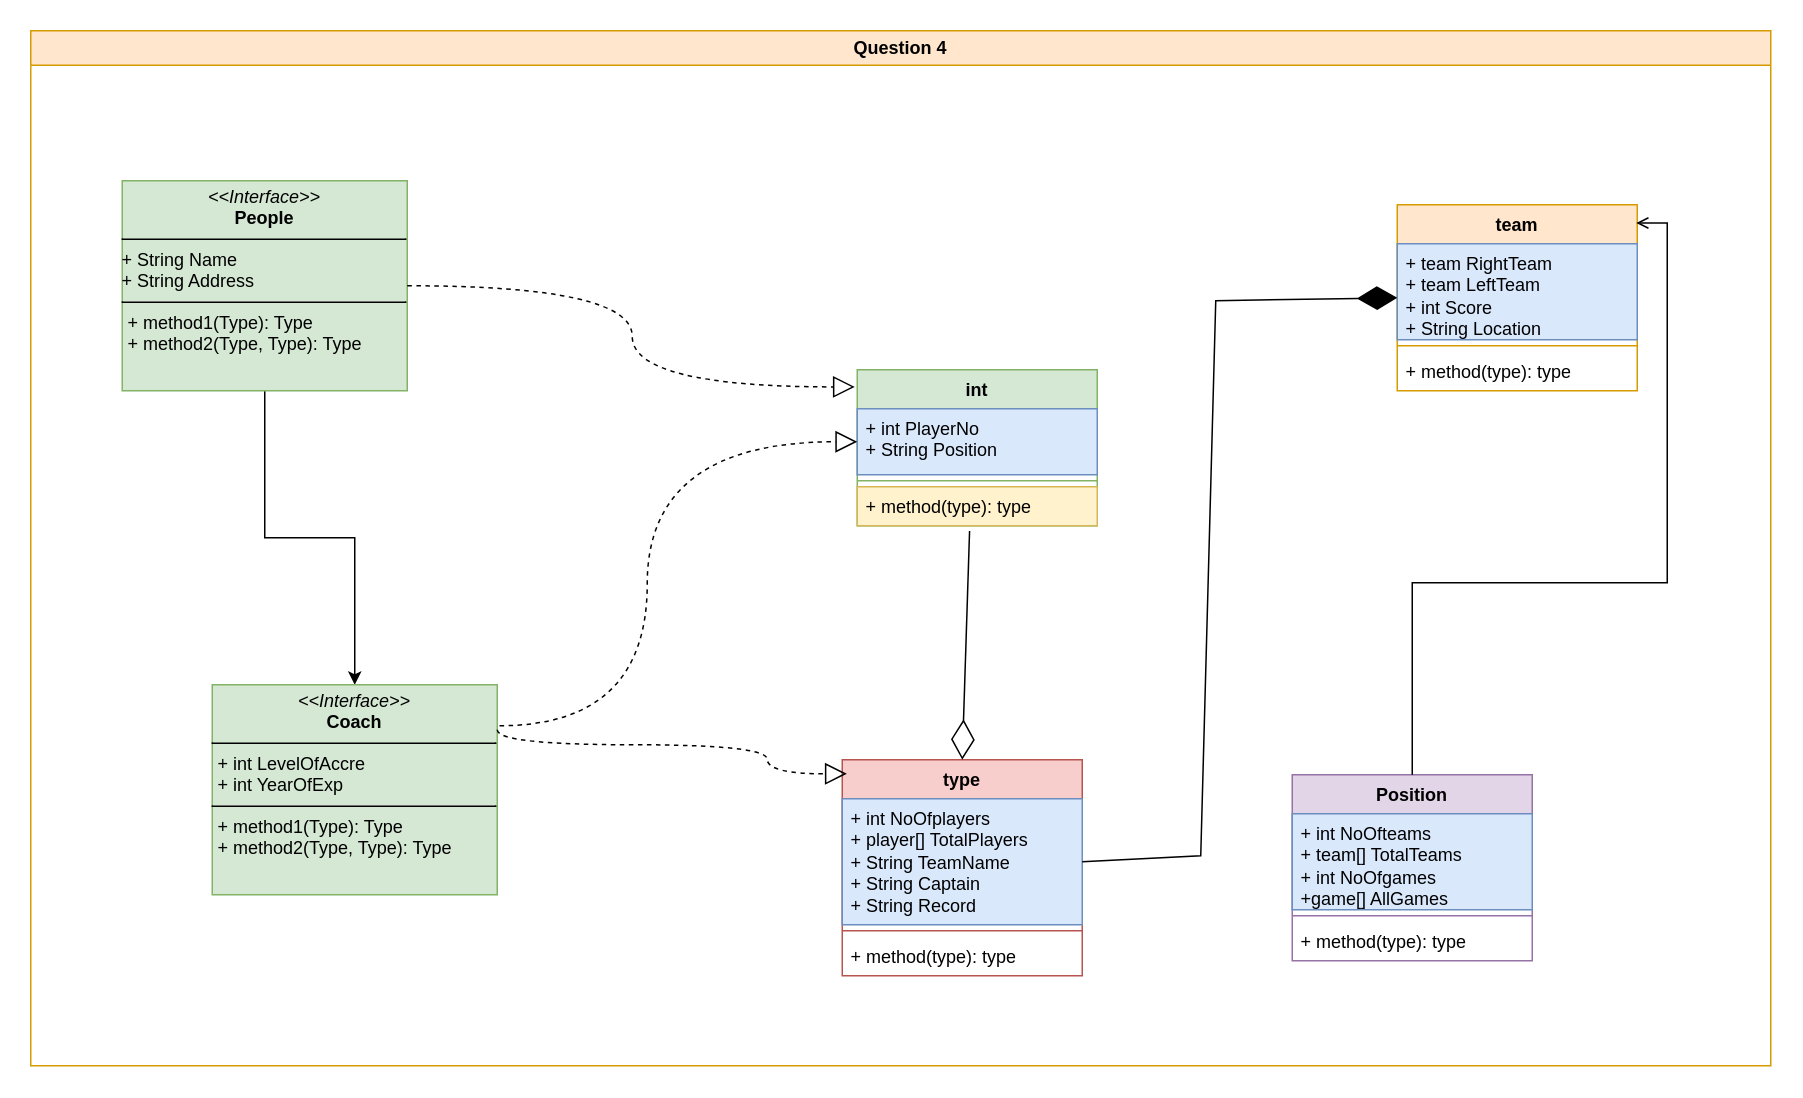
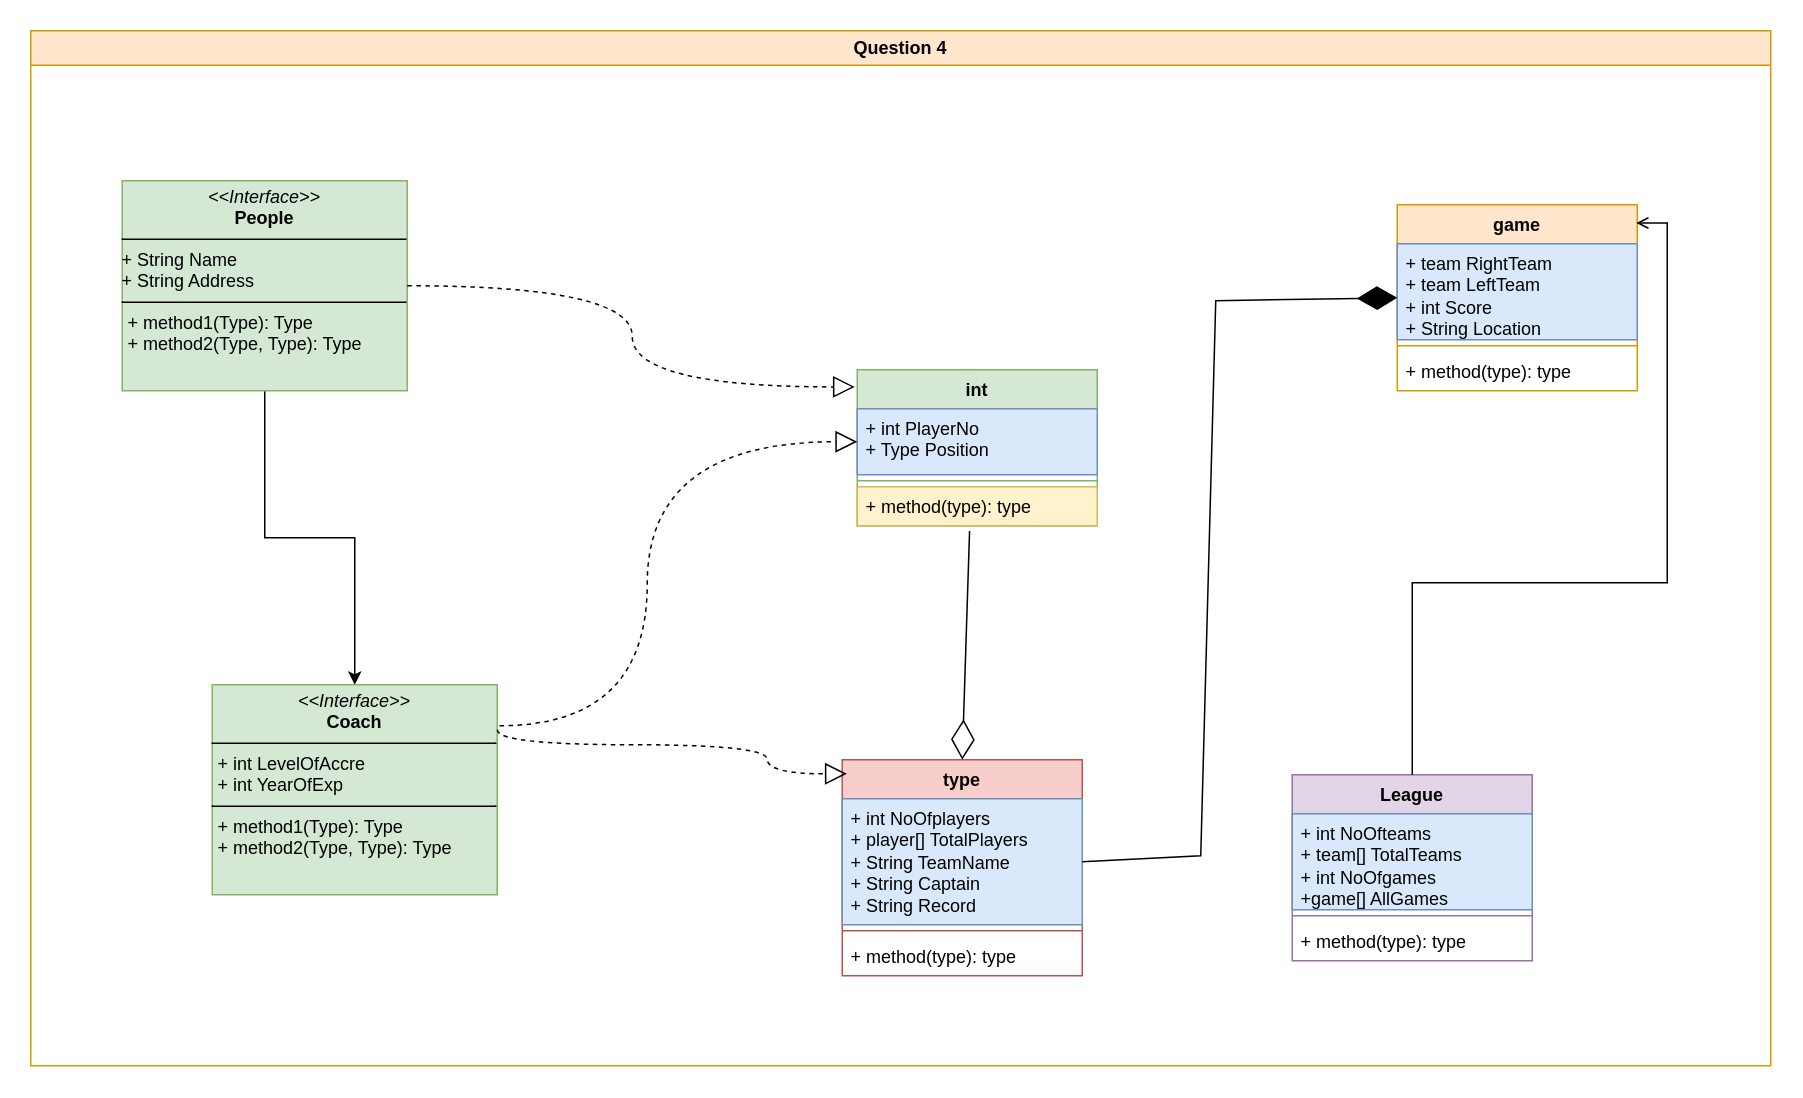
(1517, 226) -> (1517, 226)
(940, 441) -> (932, 441)
(1412, 796) -> (1412, 796)
